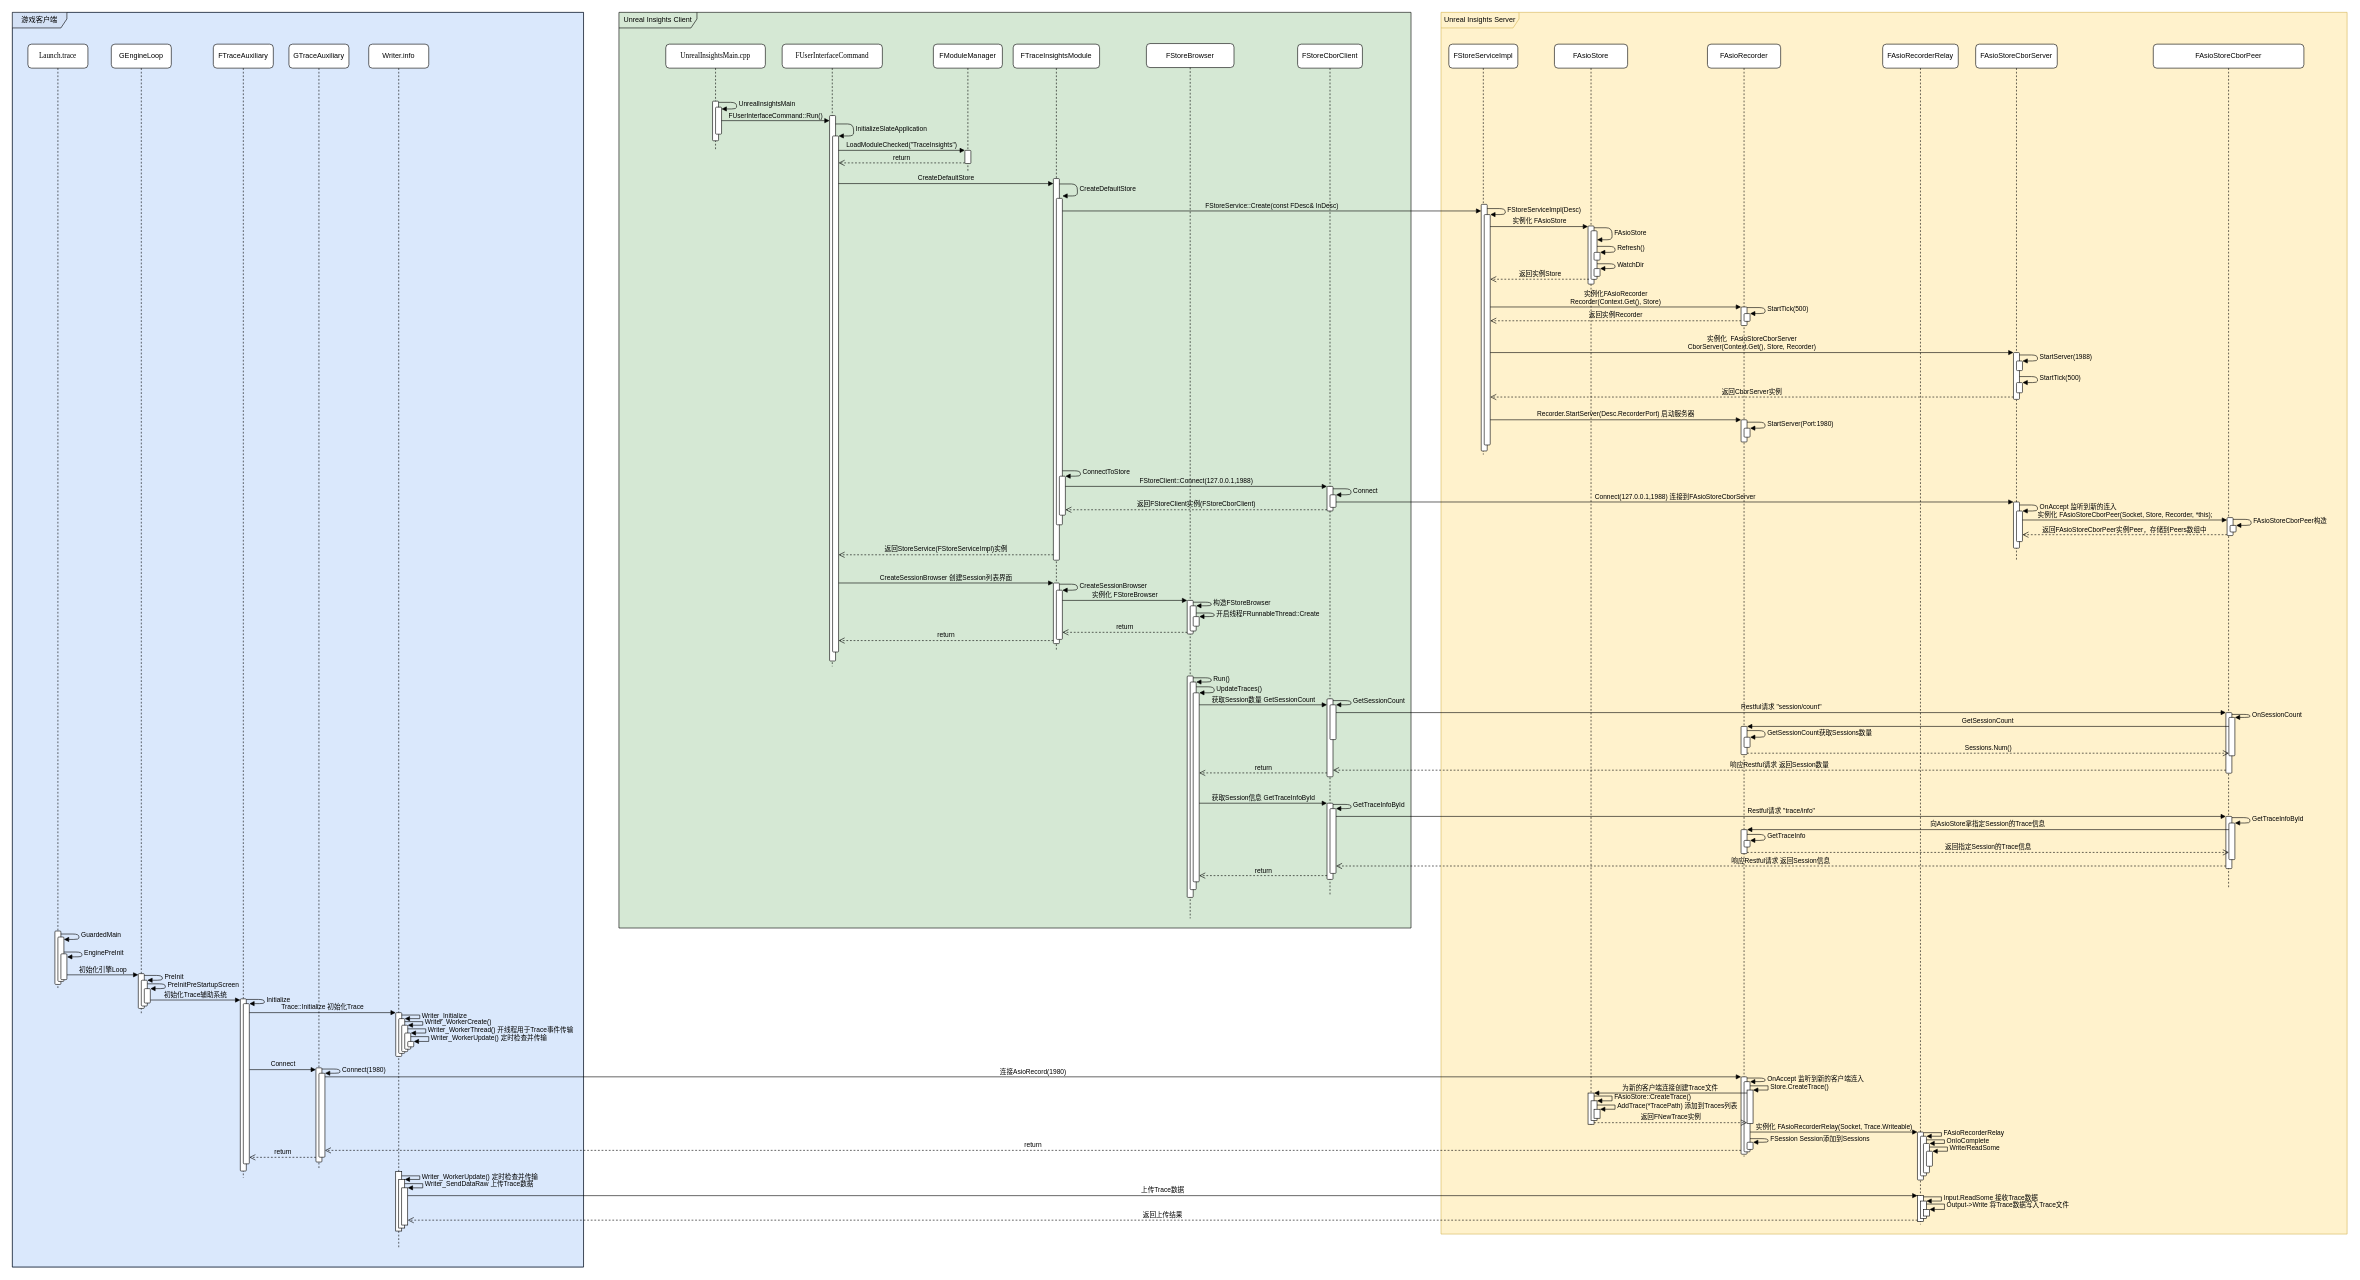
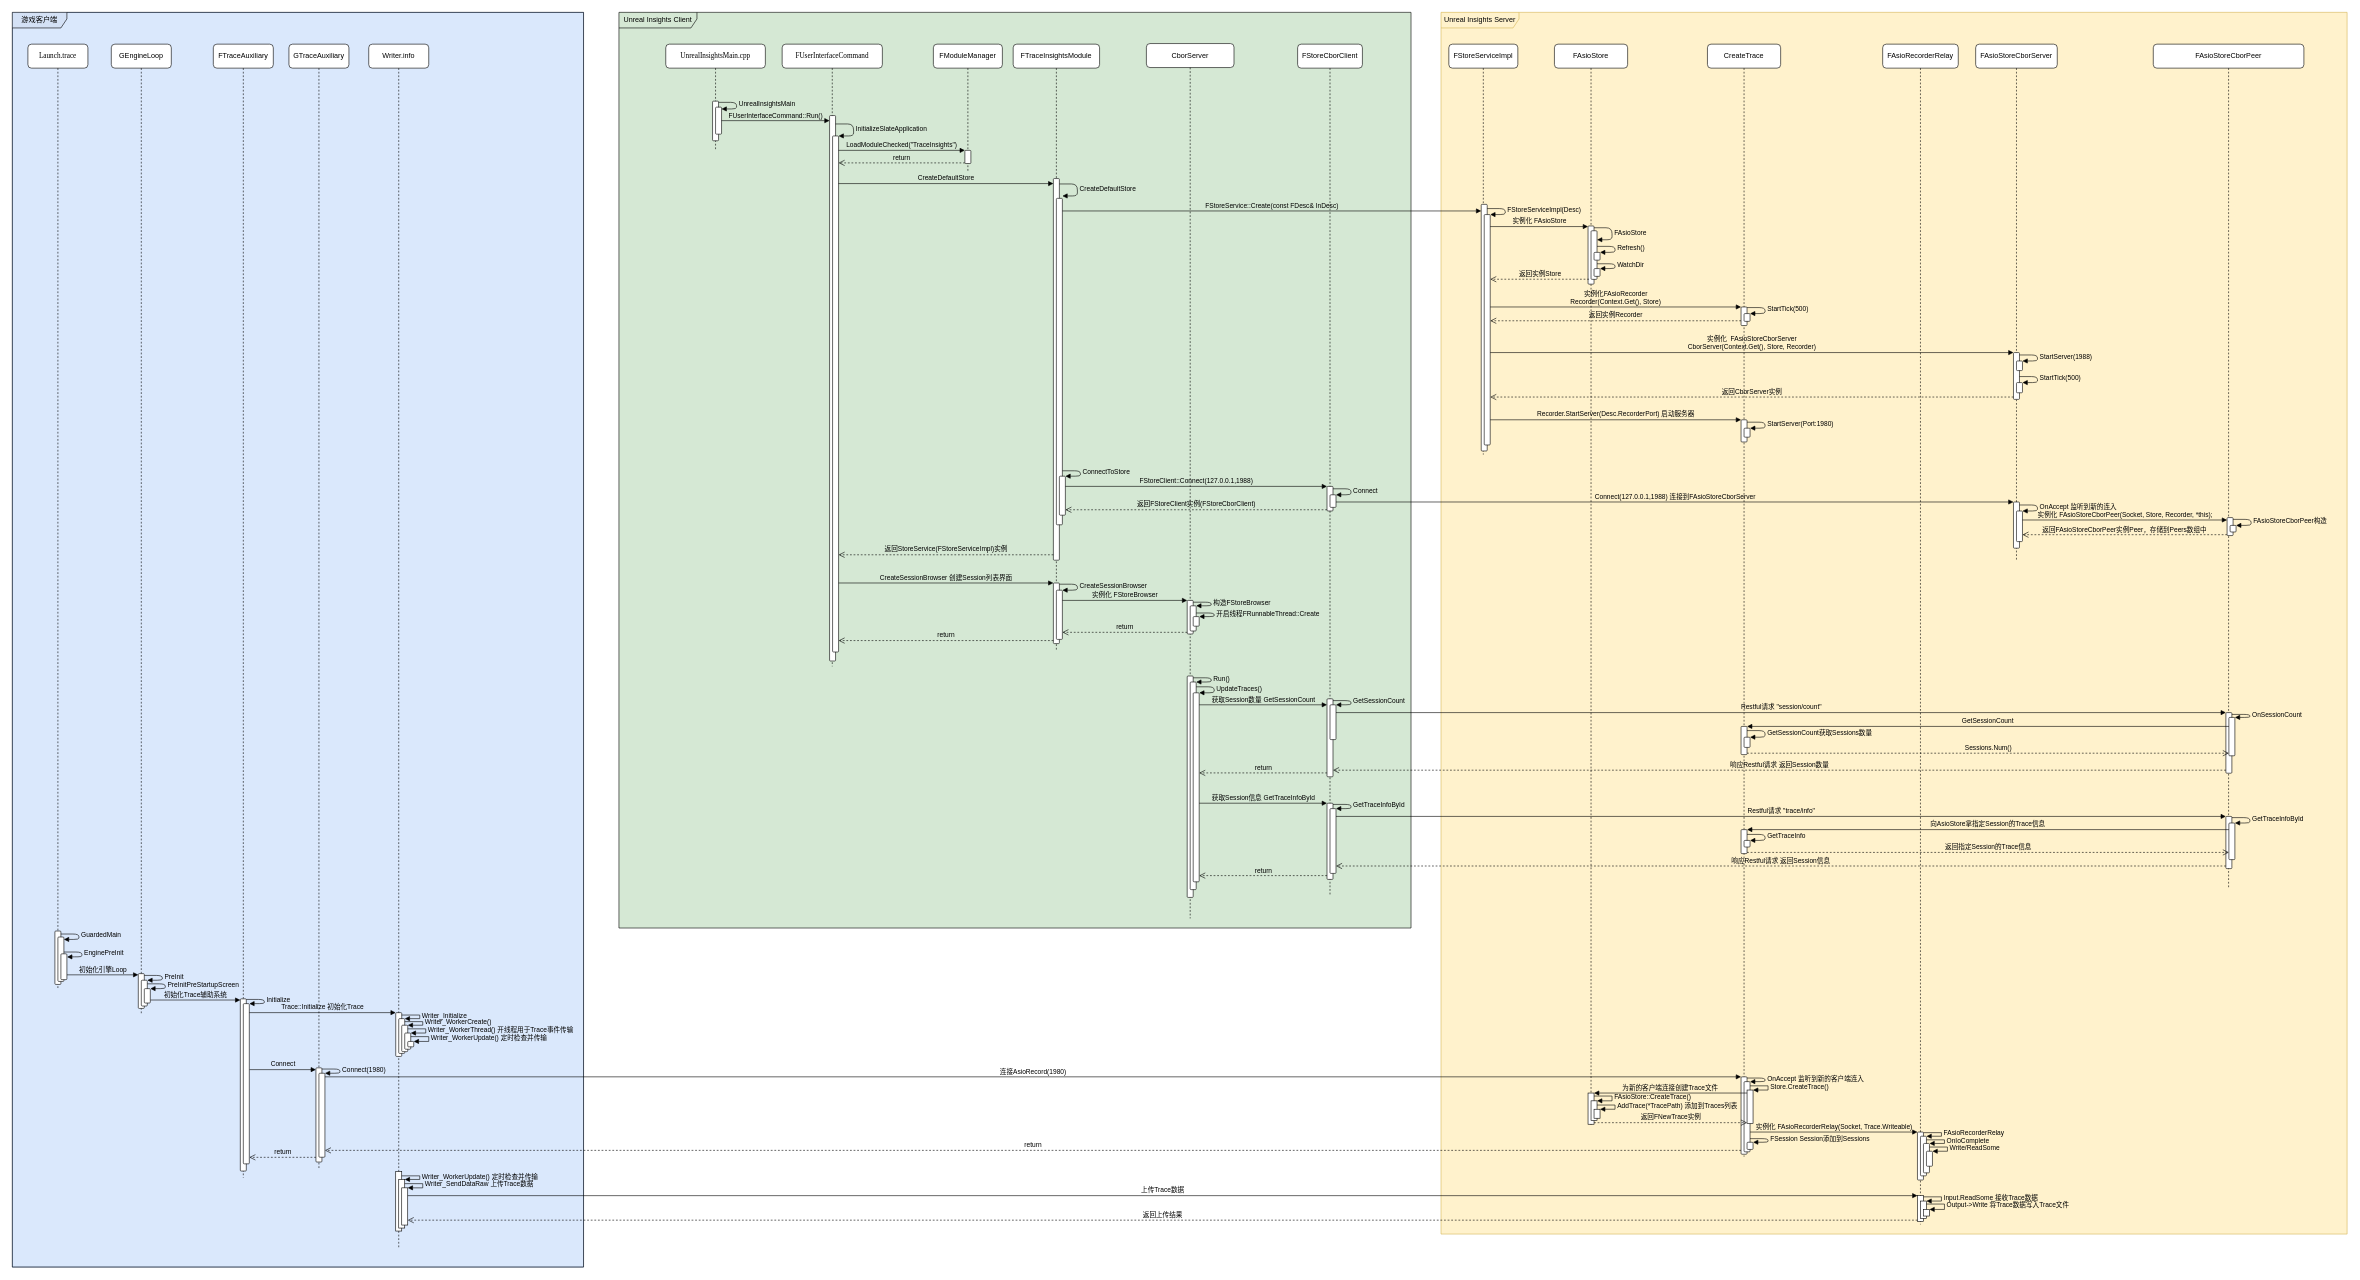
(1190, 56) -> (1190, 56)
(1744, 56) -> (1744, 56)
